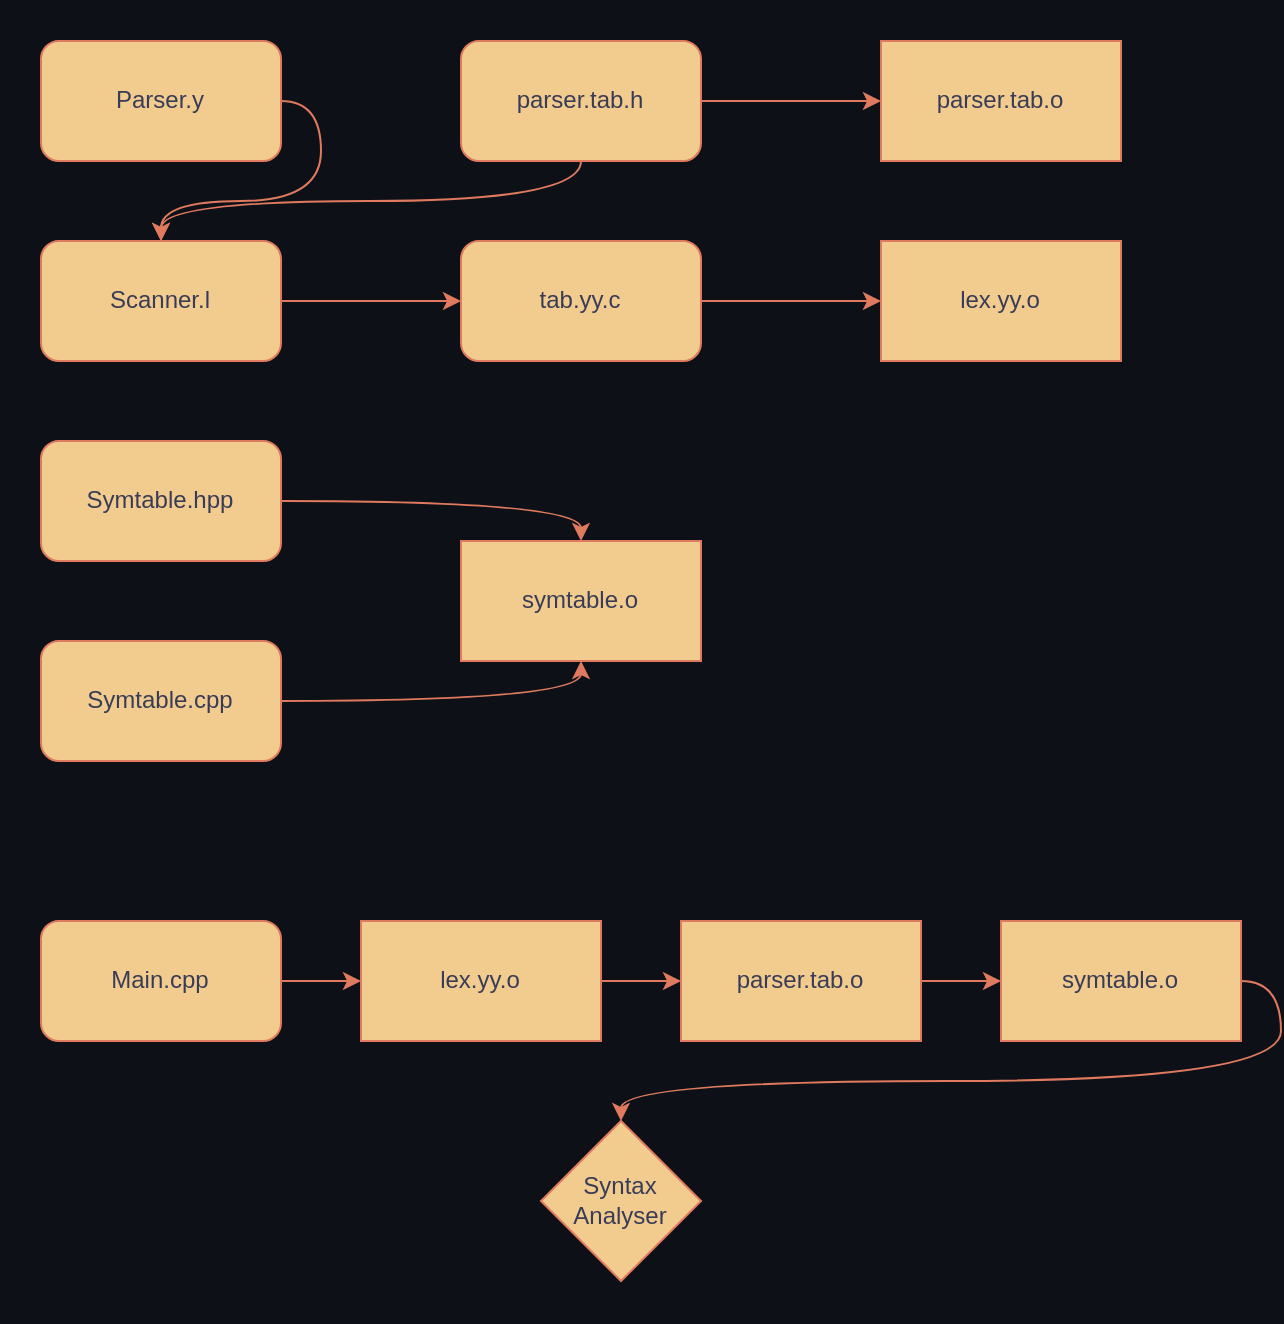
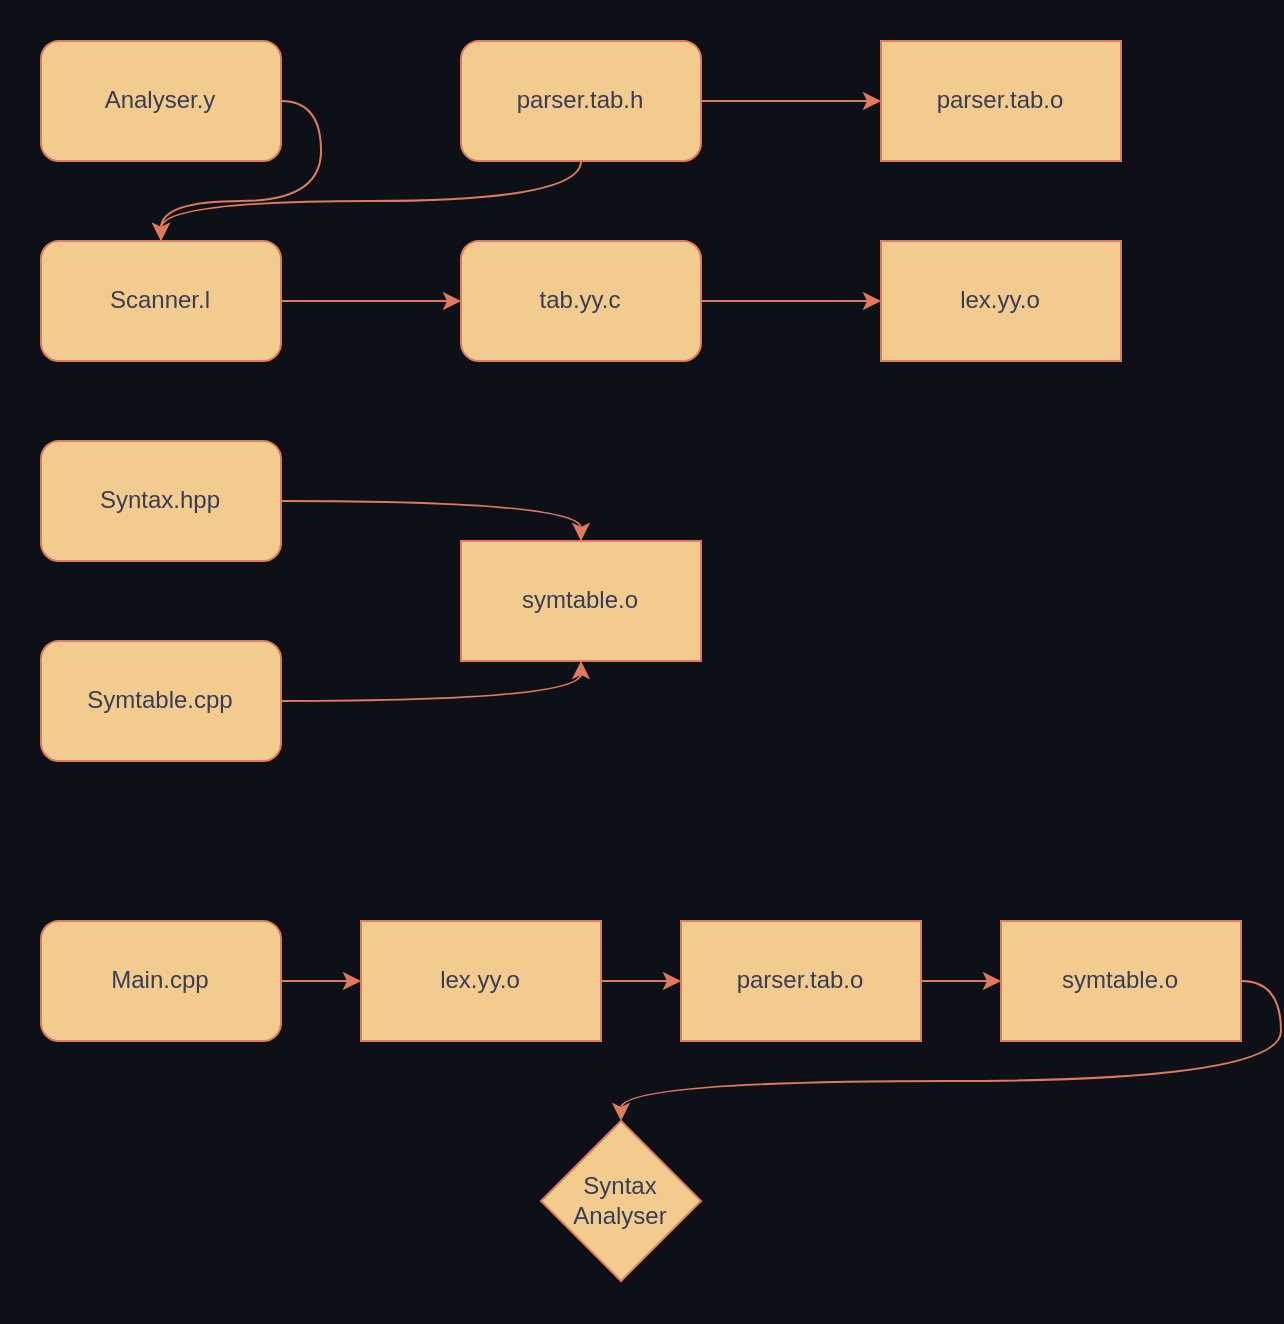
(161, 101) -> (161, 101)
(161, 501) -> (161, 501)
